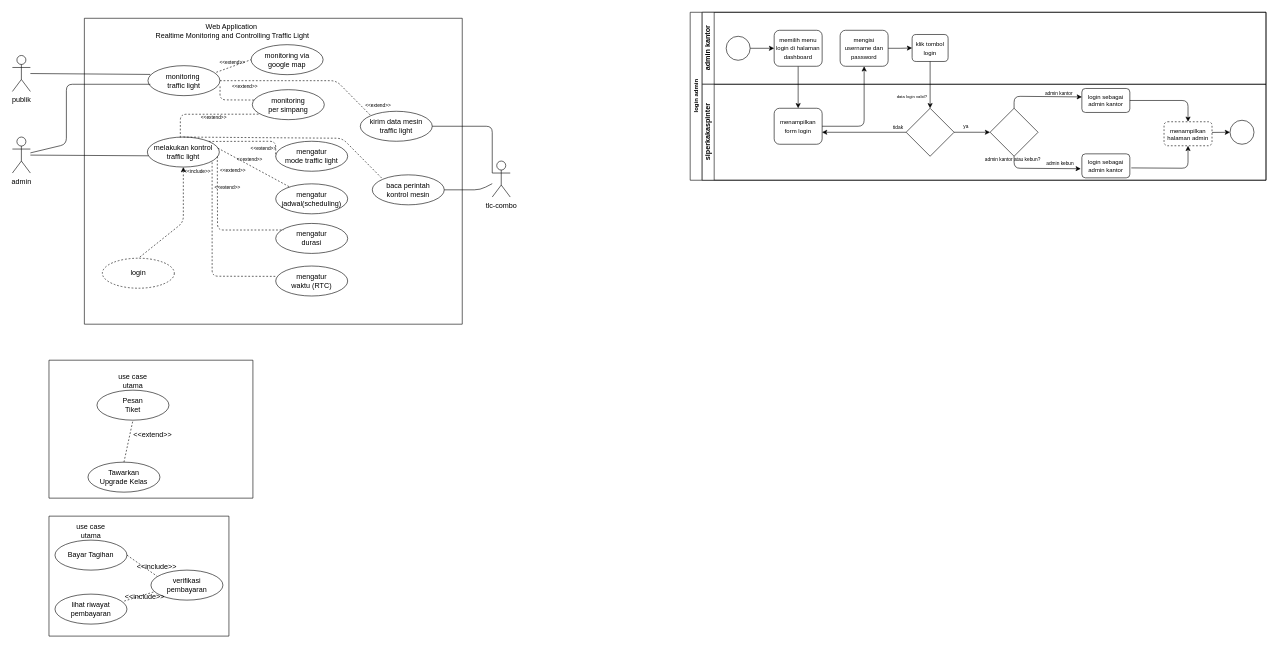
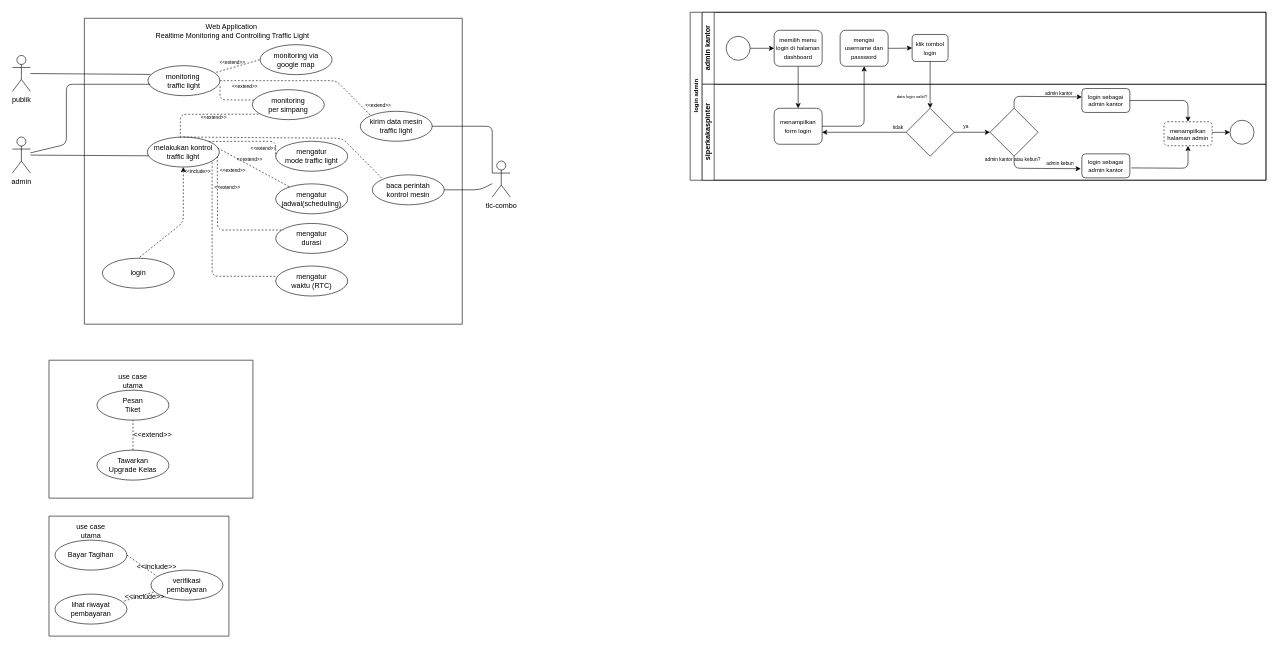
(287, 60) -> (296, 60)
(138, 273) -> (138, 273)
(124, 477) -> (133, 465)
